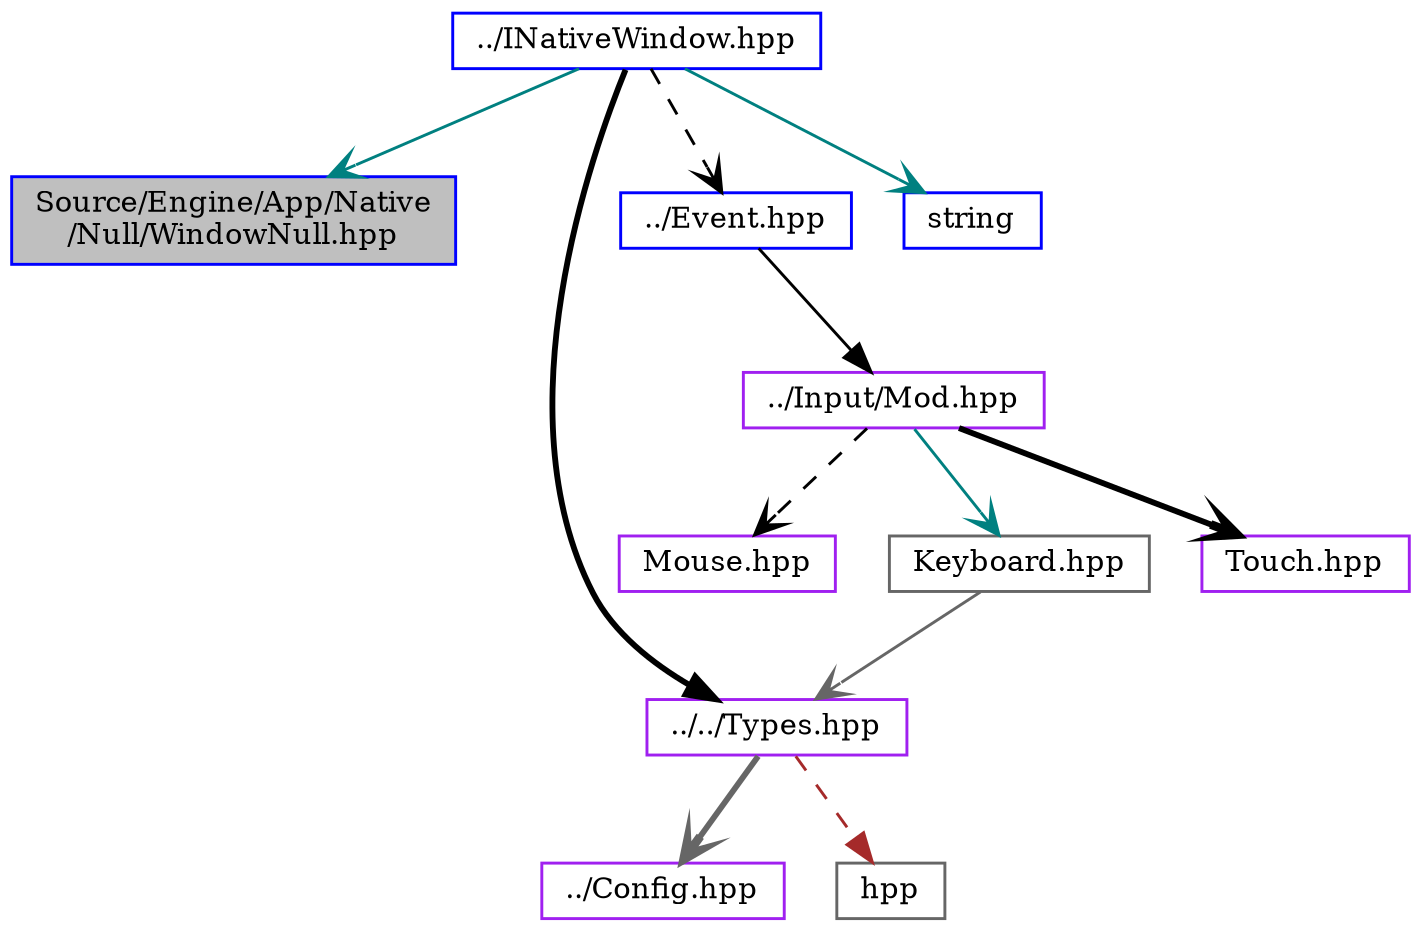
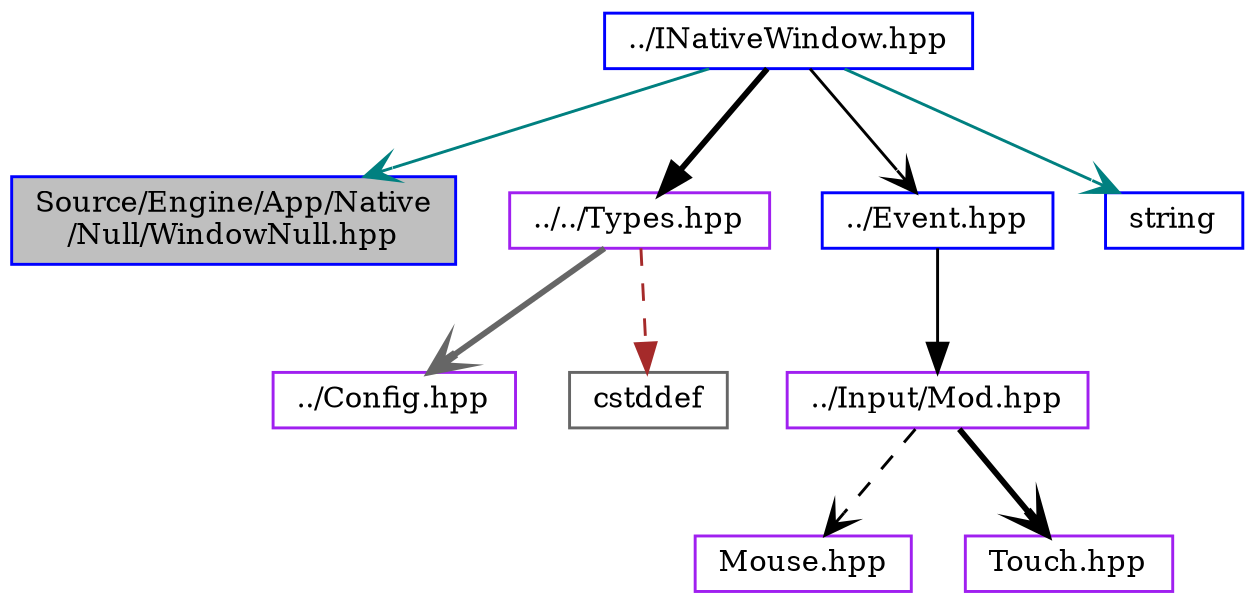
(679, 118) -> (853, 119)
(1019, 564) -> none
(891, 891) -> (648, 400)
